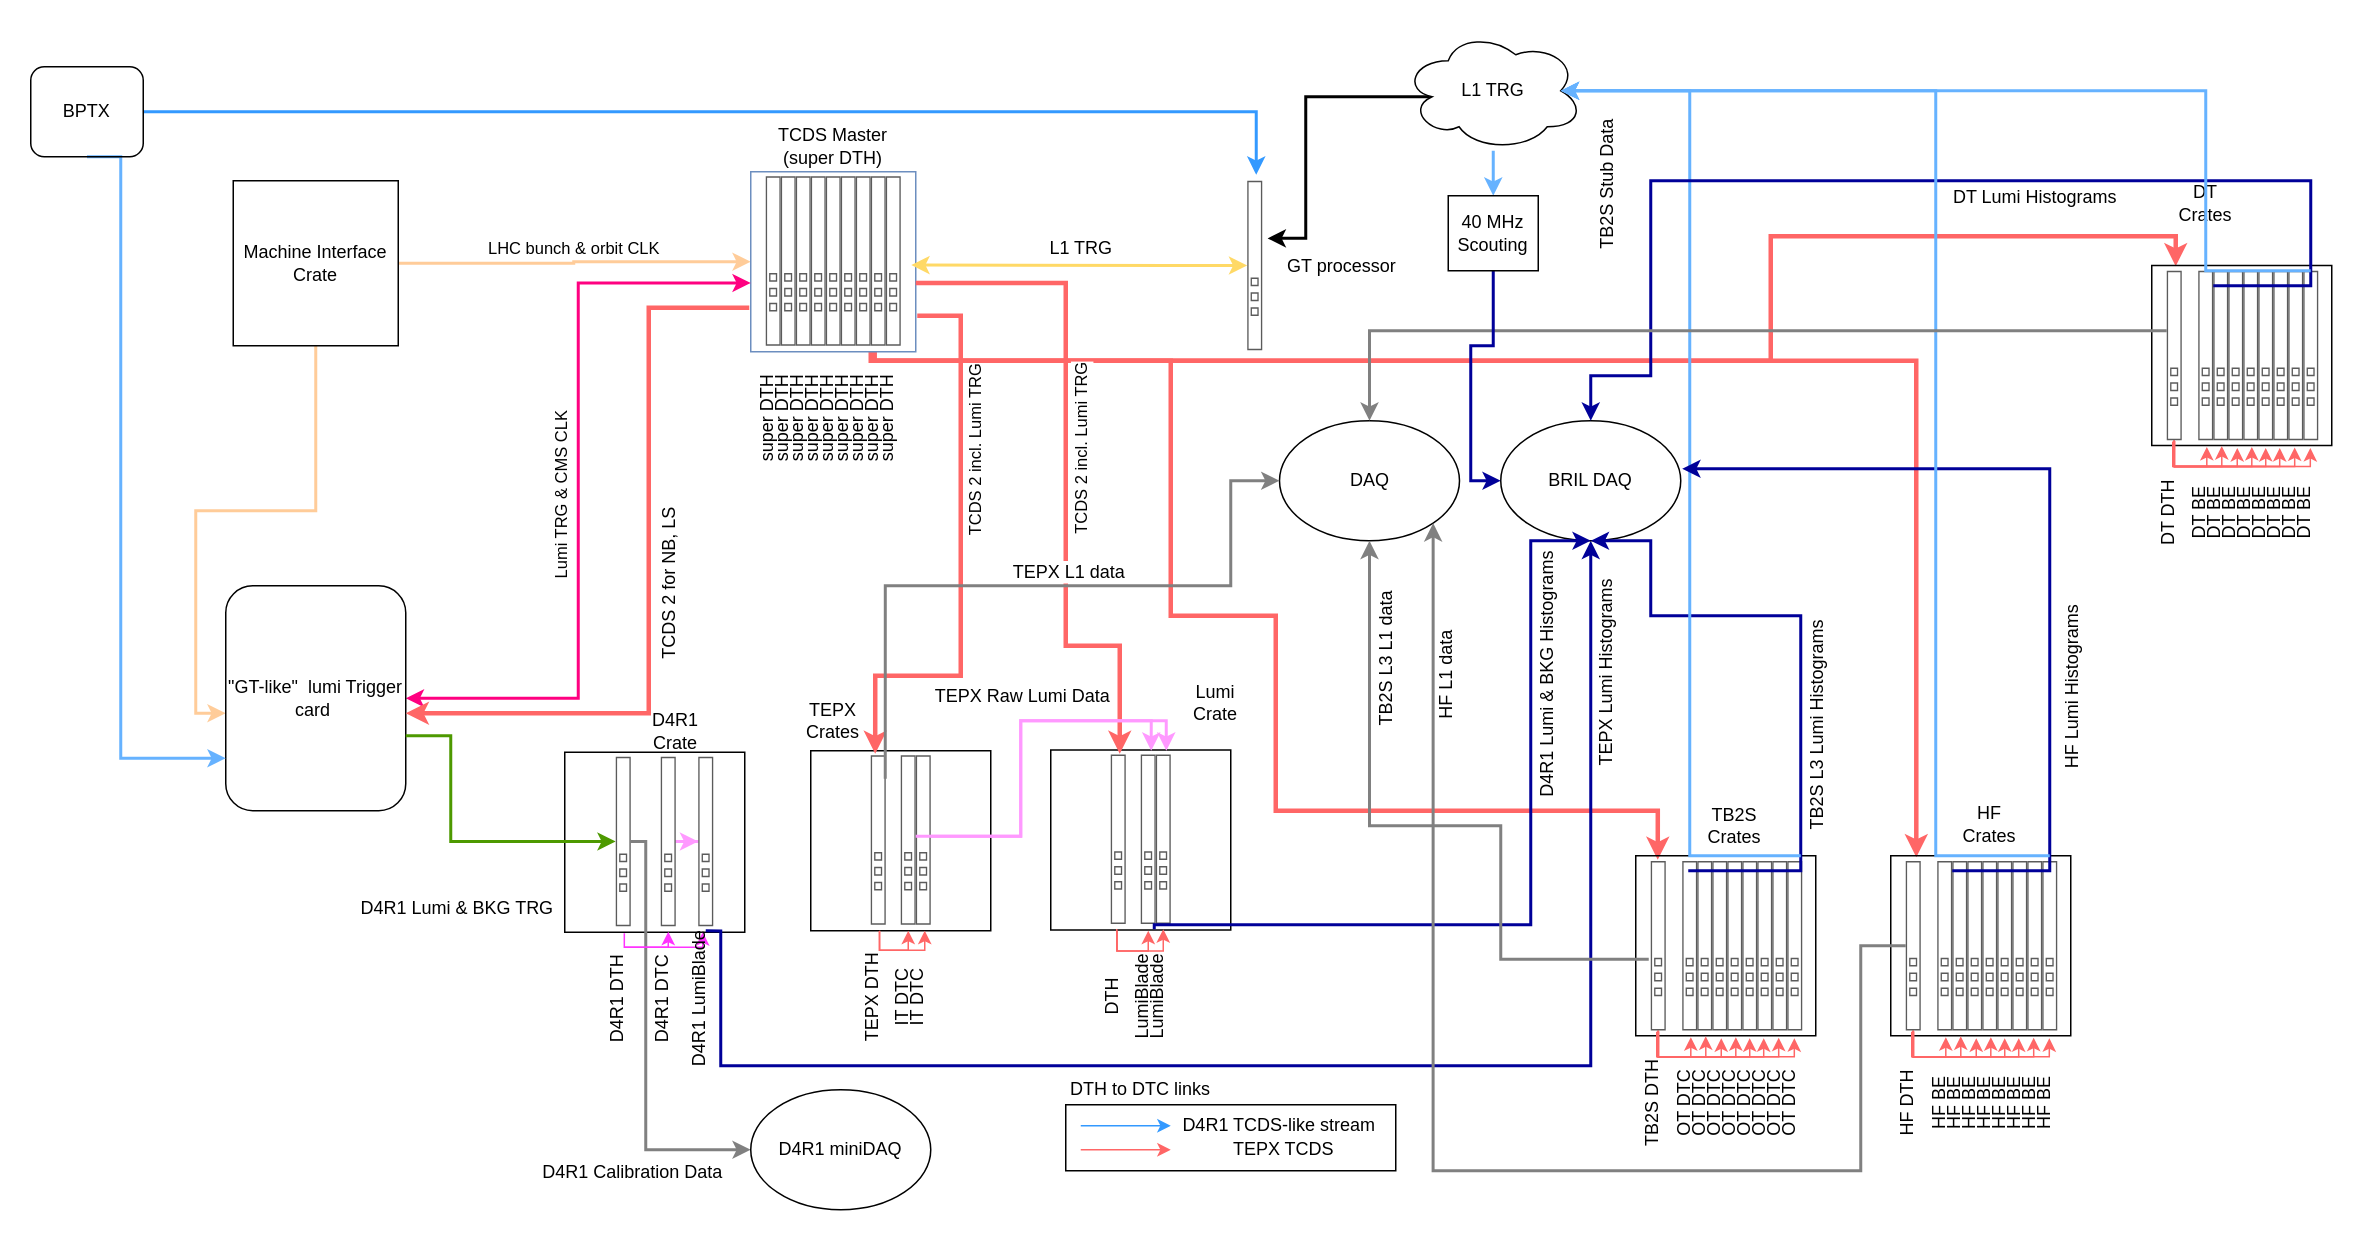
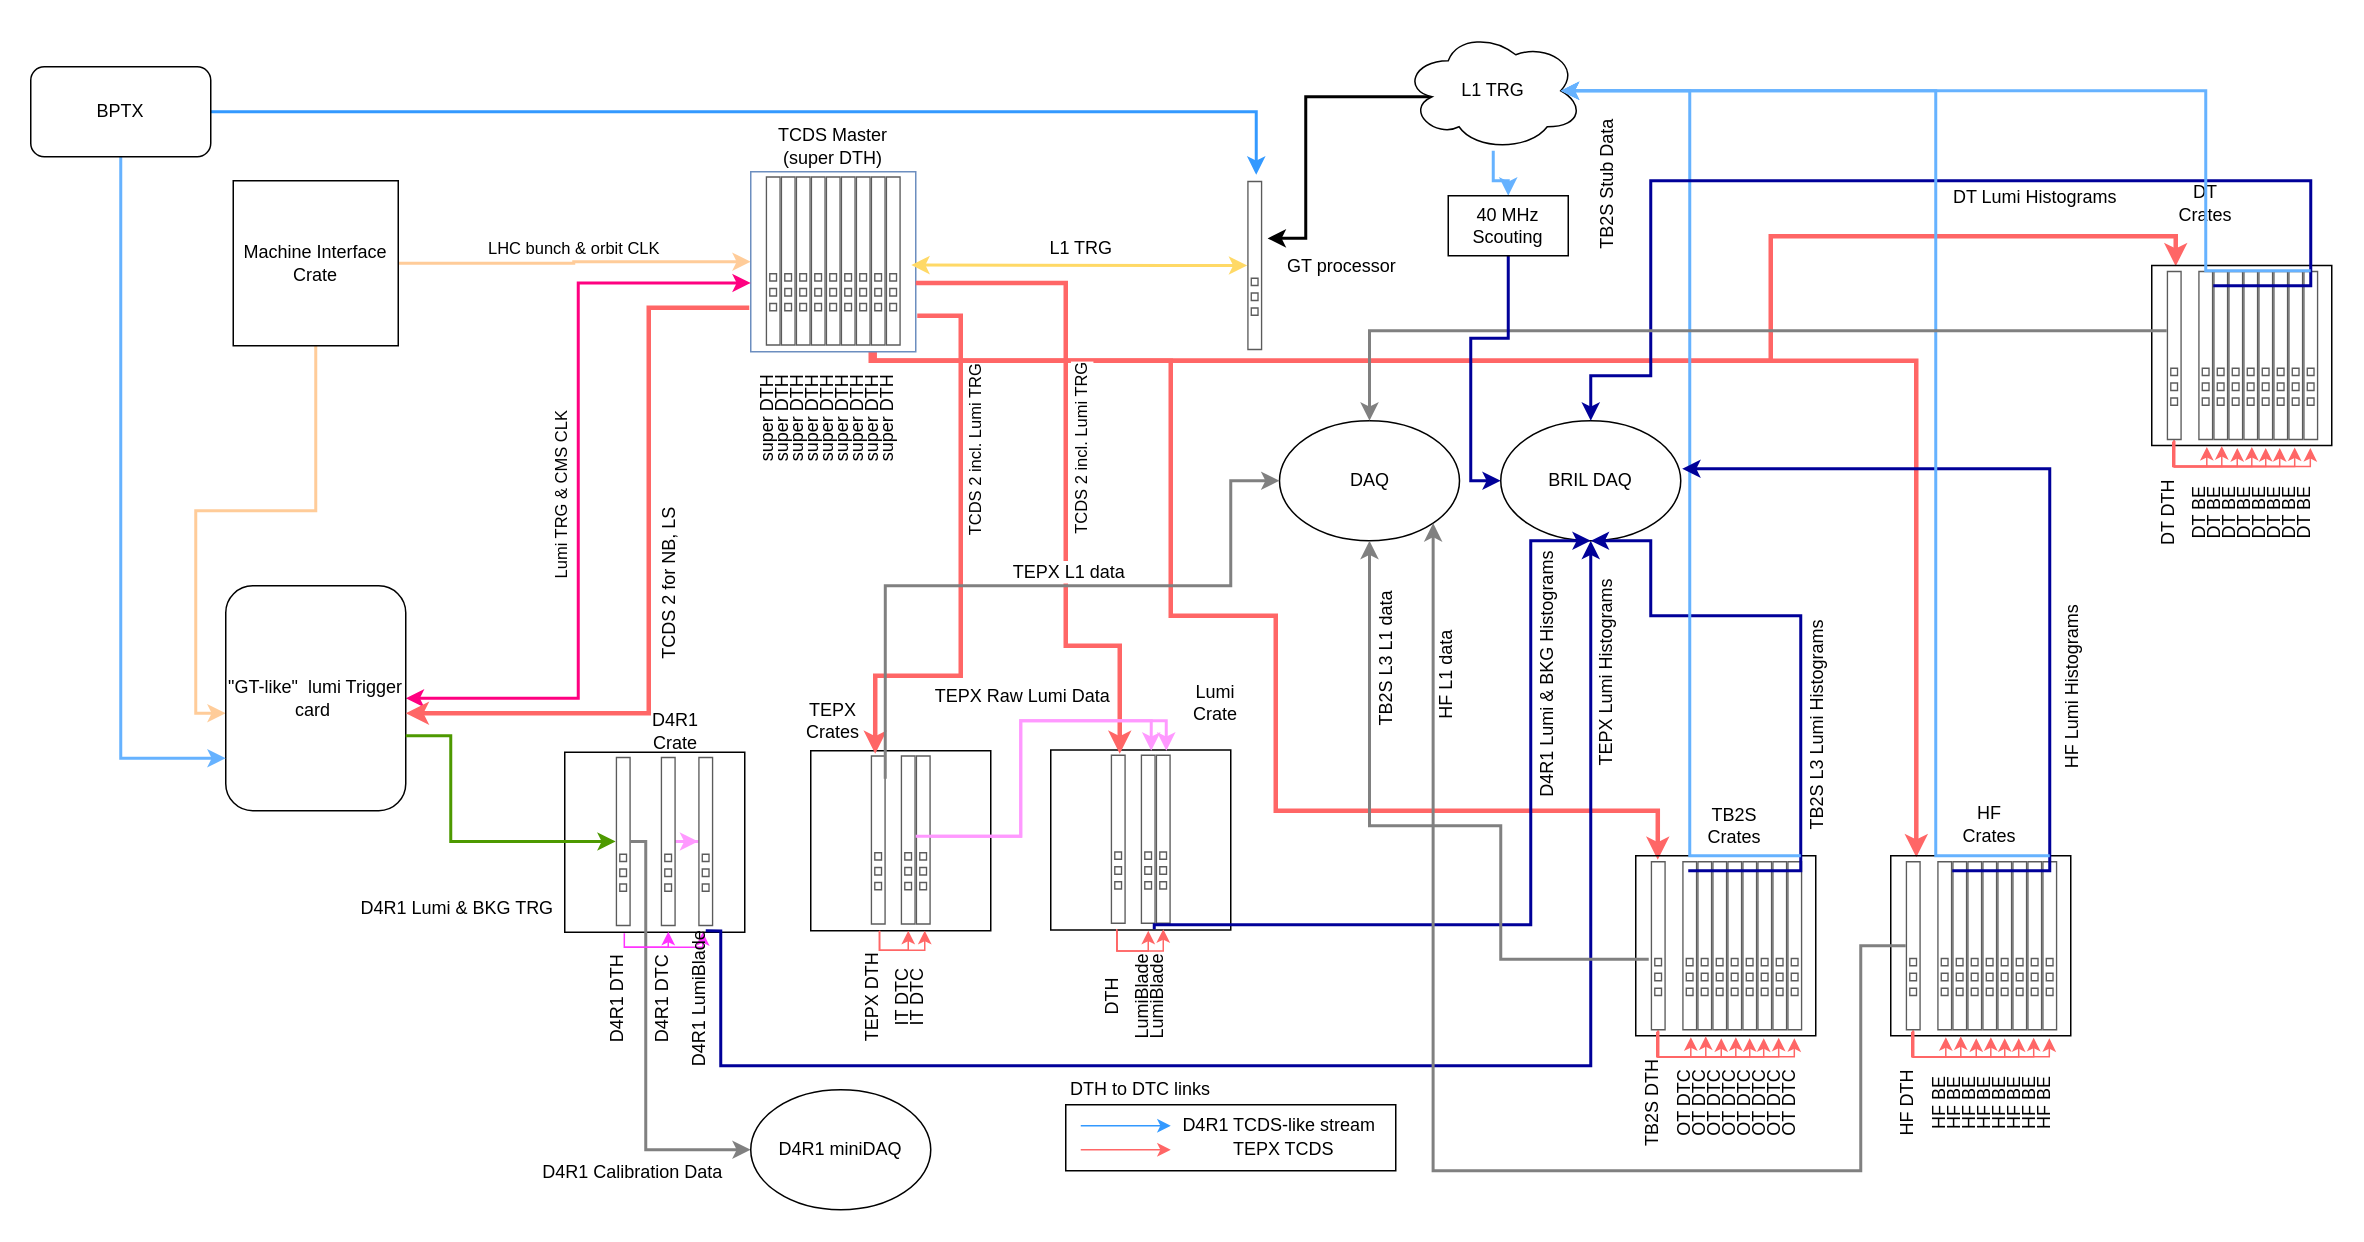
(87, 112) -> (121, 112)
(1493, 233) -> (1508, 226)
